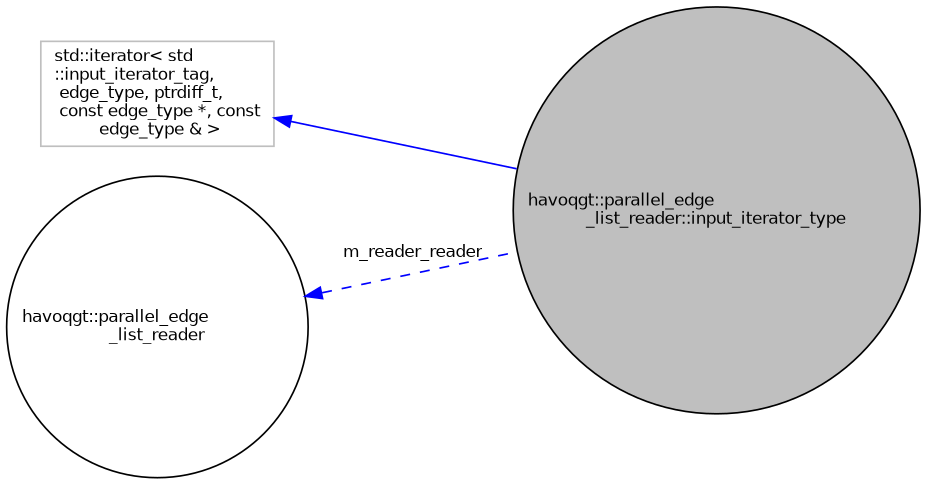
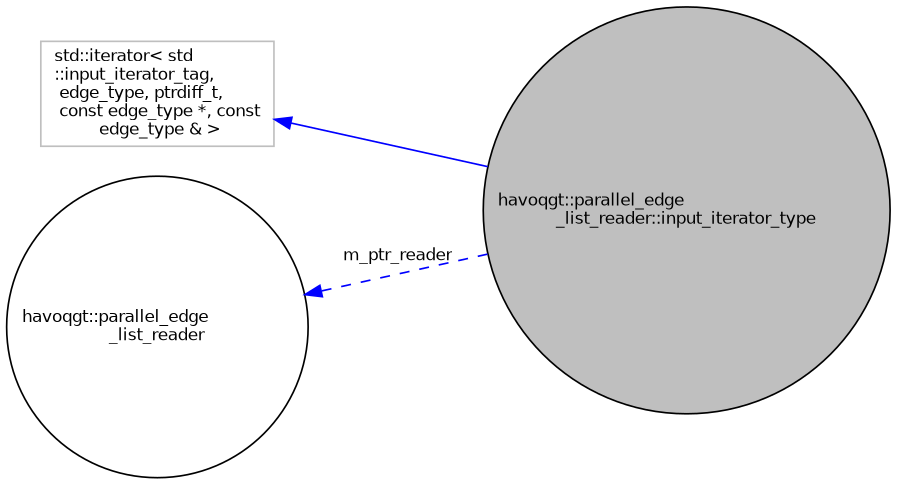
(411, 253) -> (396, 256)
